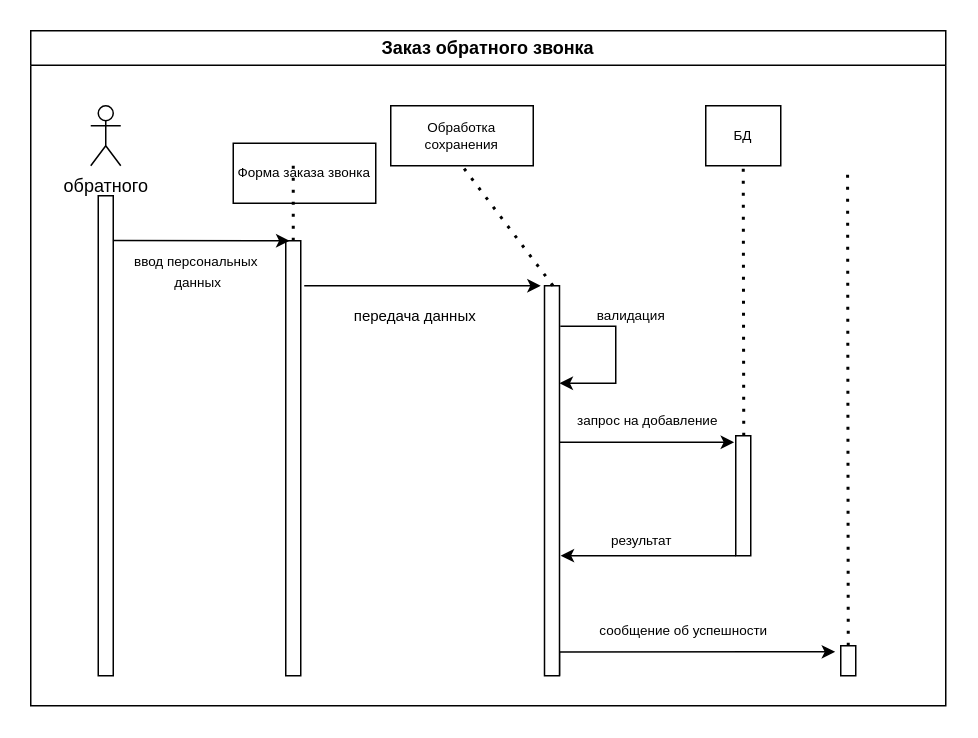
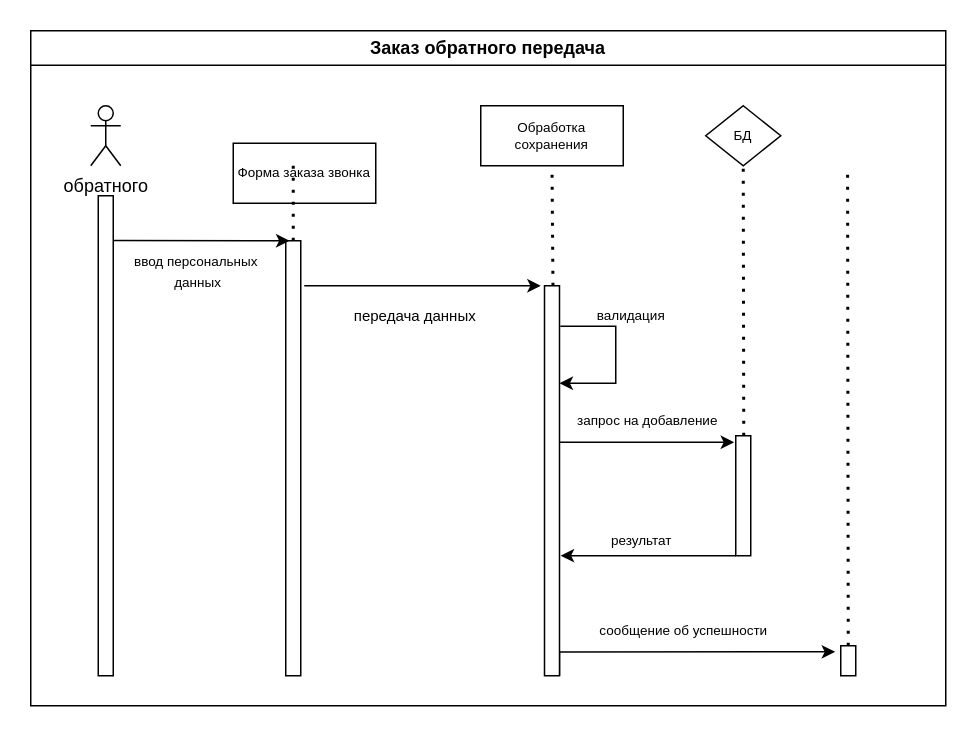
(488, 49) -> (488, 49)
(462, 136) -> (552, 136)
(743, 136) -> (743, 136)
